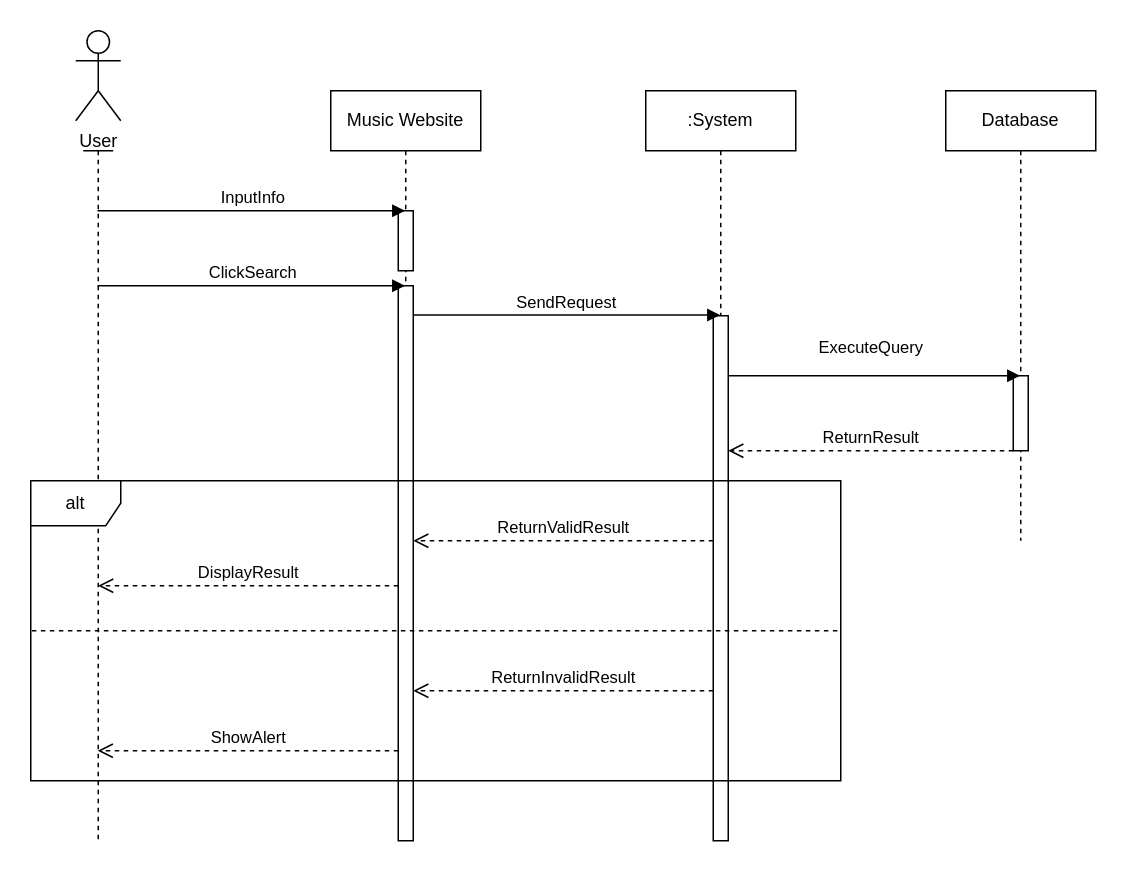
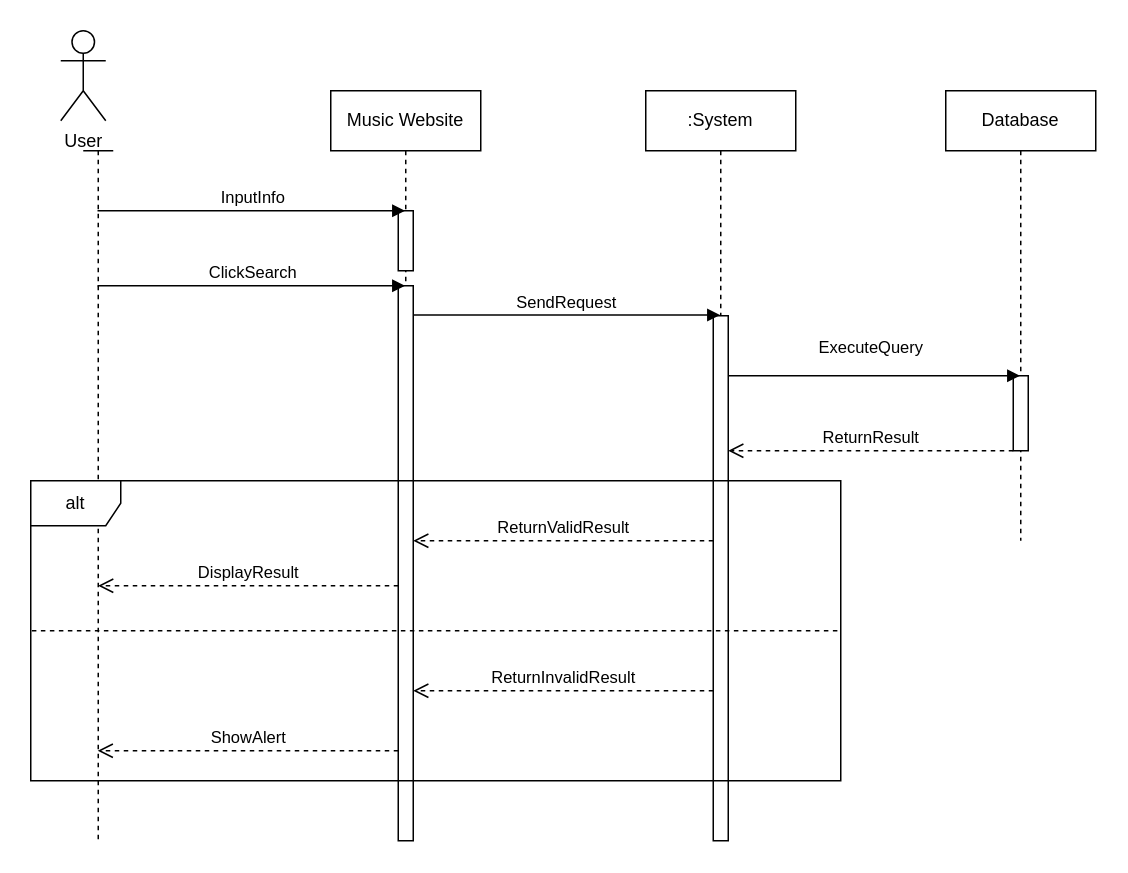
(98, 76) -> (83, 76)
